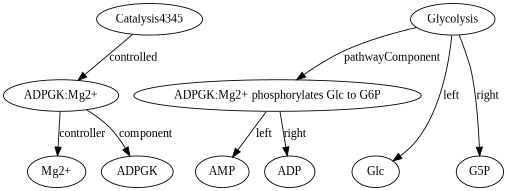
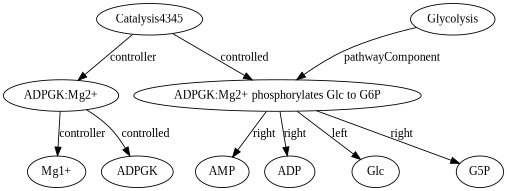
none -> (209, 55)
(133, 57) -> (133, 57)
(475, 90) -> (384, 136)
(438, 101) -> (325, 133)
(146, 134) -> (146, 134)
(264, 134) -> (264, 134)
(57, 172) -> (57, 172)
